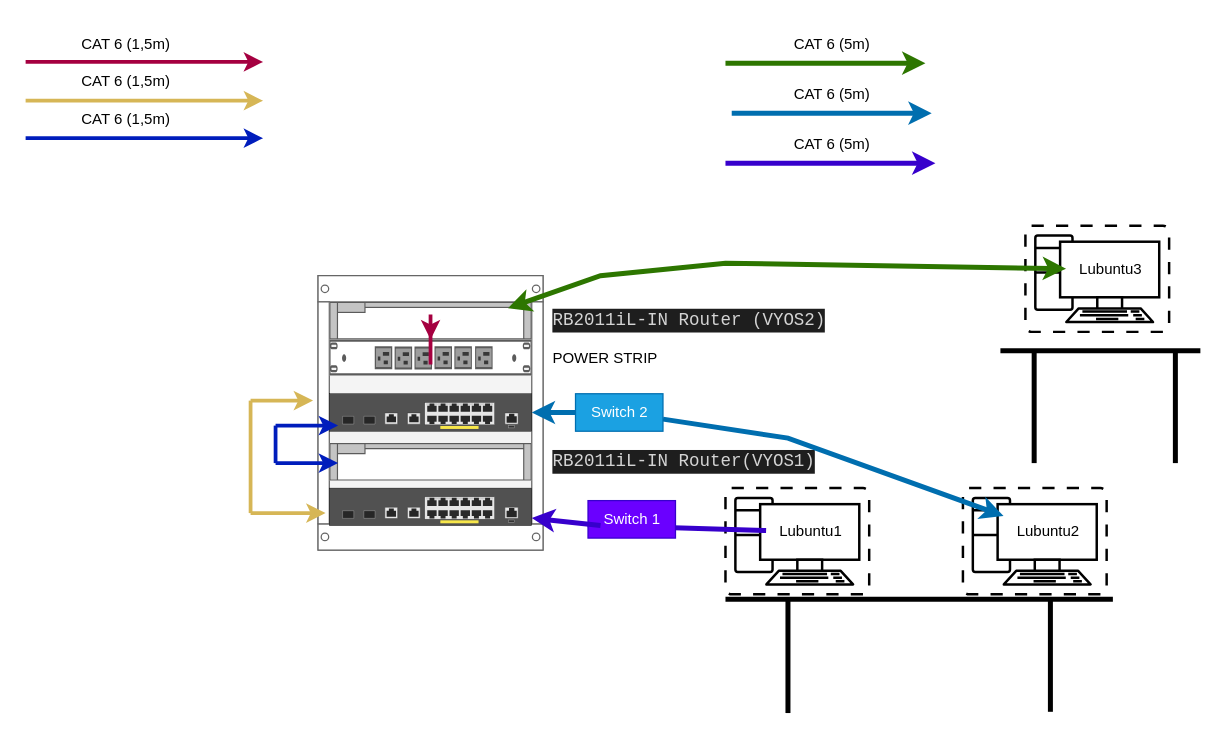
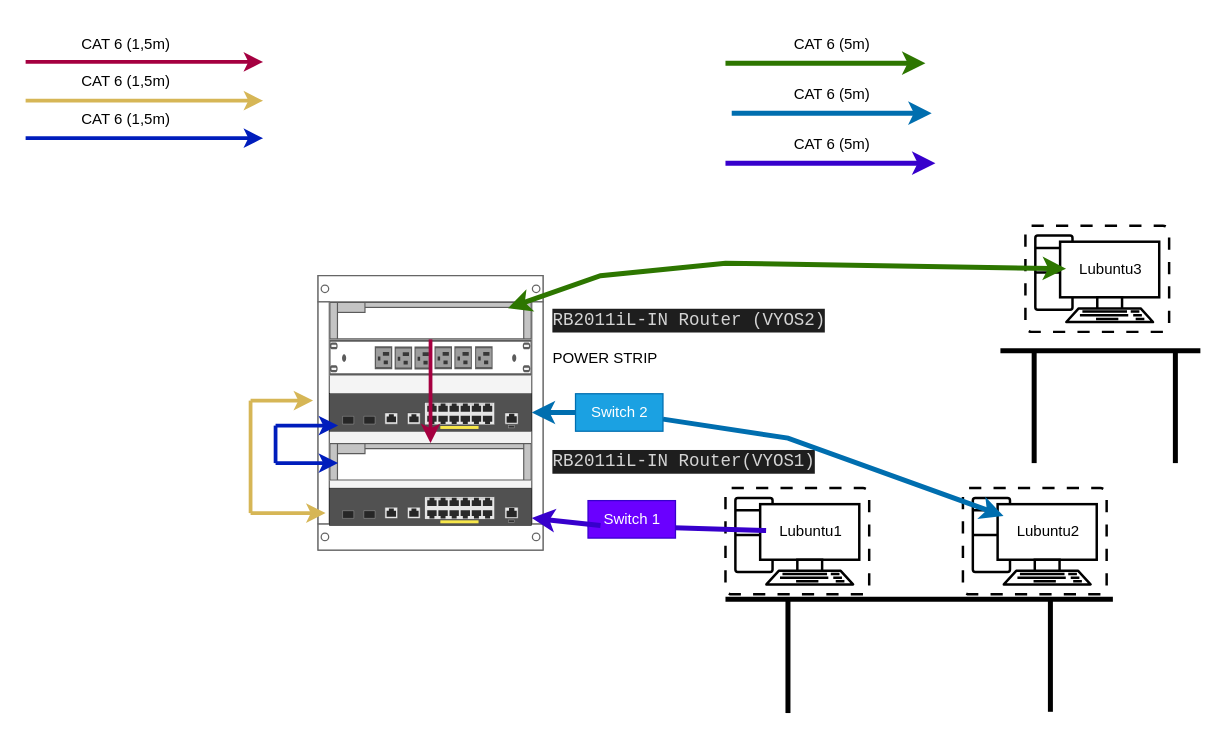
(431, 321) -> (431, 394)
